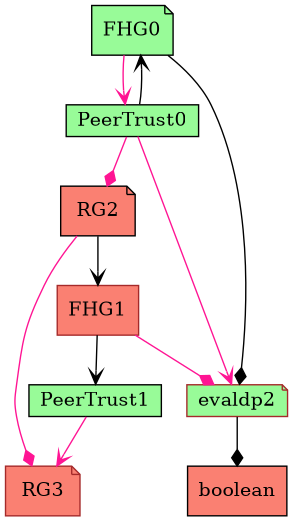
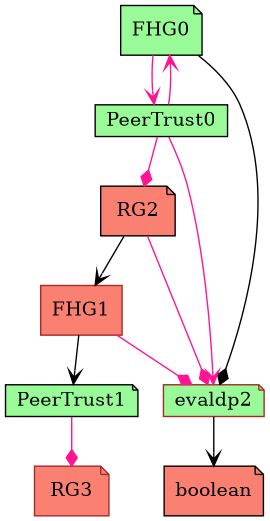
(141, 87) -> (170, 87)
(24, 337) -> (174, 302)
(95, 401) -> (72, 401)
(237, 433) -> (214, 434)
(75, 435) -> (72, 433)
(237, 491) -> (214, 491)
